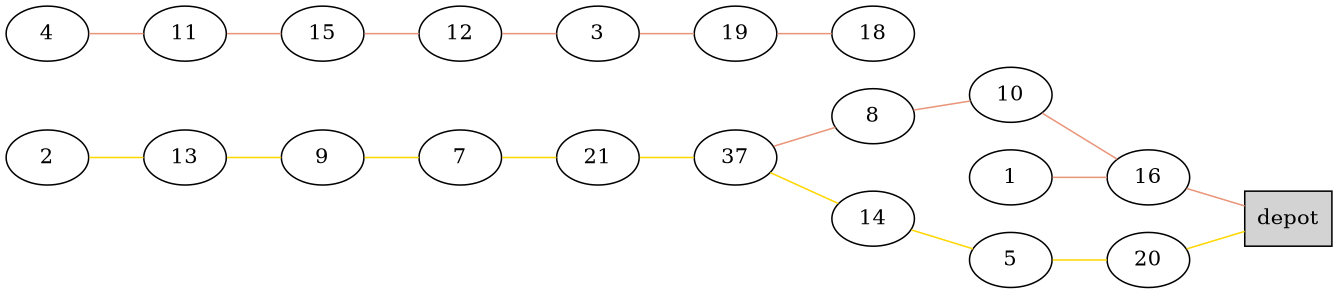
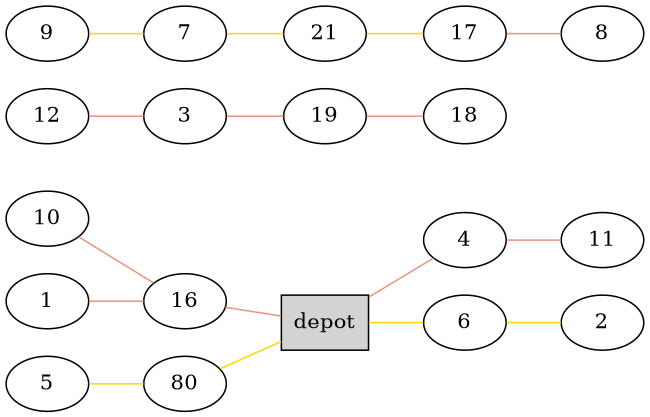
(323, 34) -> none
(942, 106) -> none
(185, 158) -> none
(736, 158) -> (465, 34)
(873, 219) -> none
(1148, 260) -> (185, 384)
none -> (401, 278)
none -> (465, 323)
